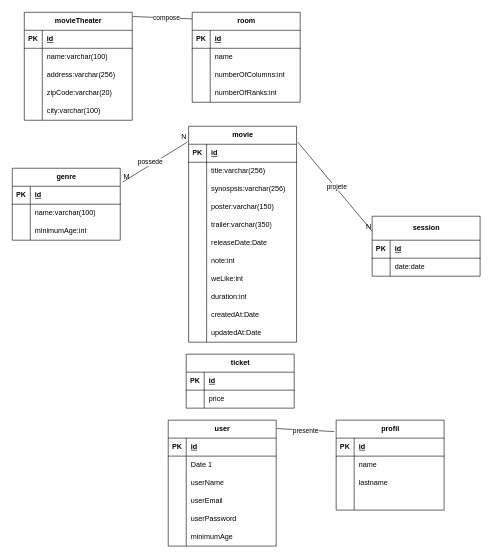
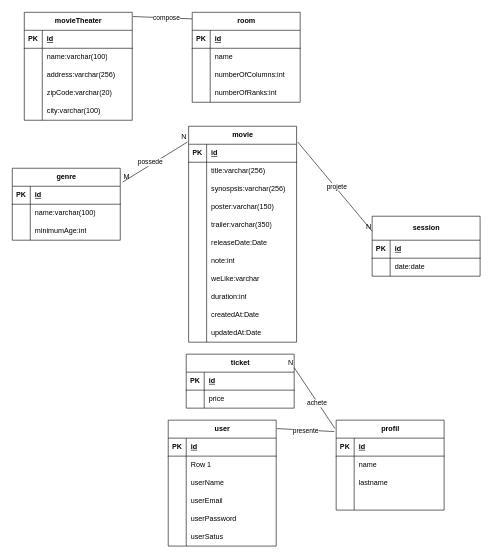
(229, 279) -> (238, 279)
none -> (315, 399)
(202, 465) -> (200, 465)
(209, 537) -> (209, 537)
